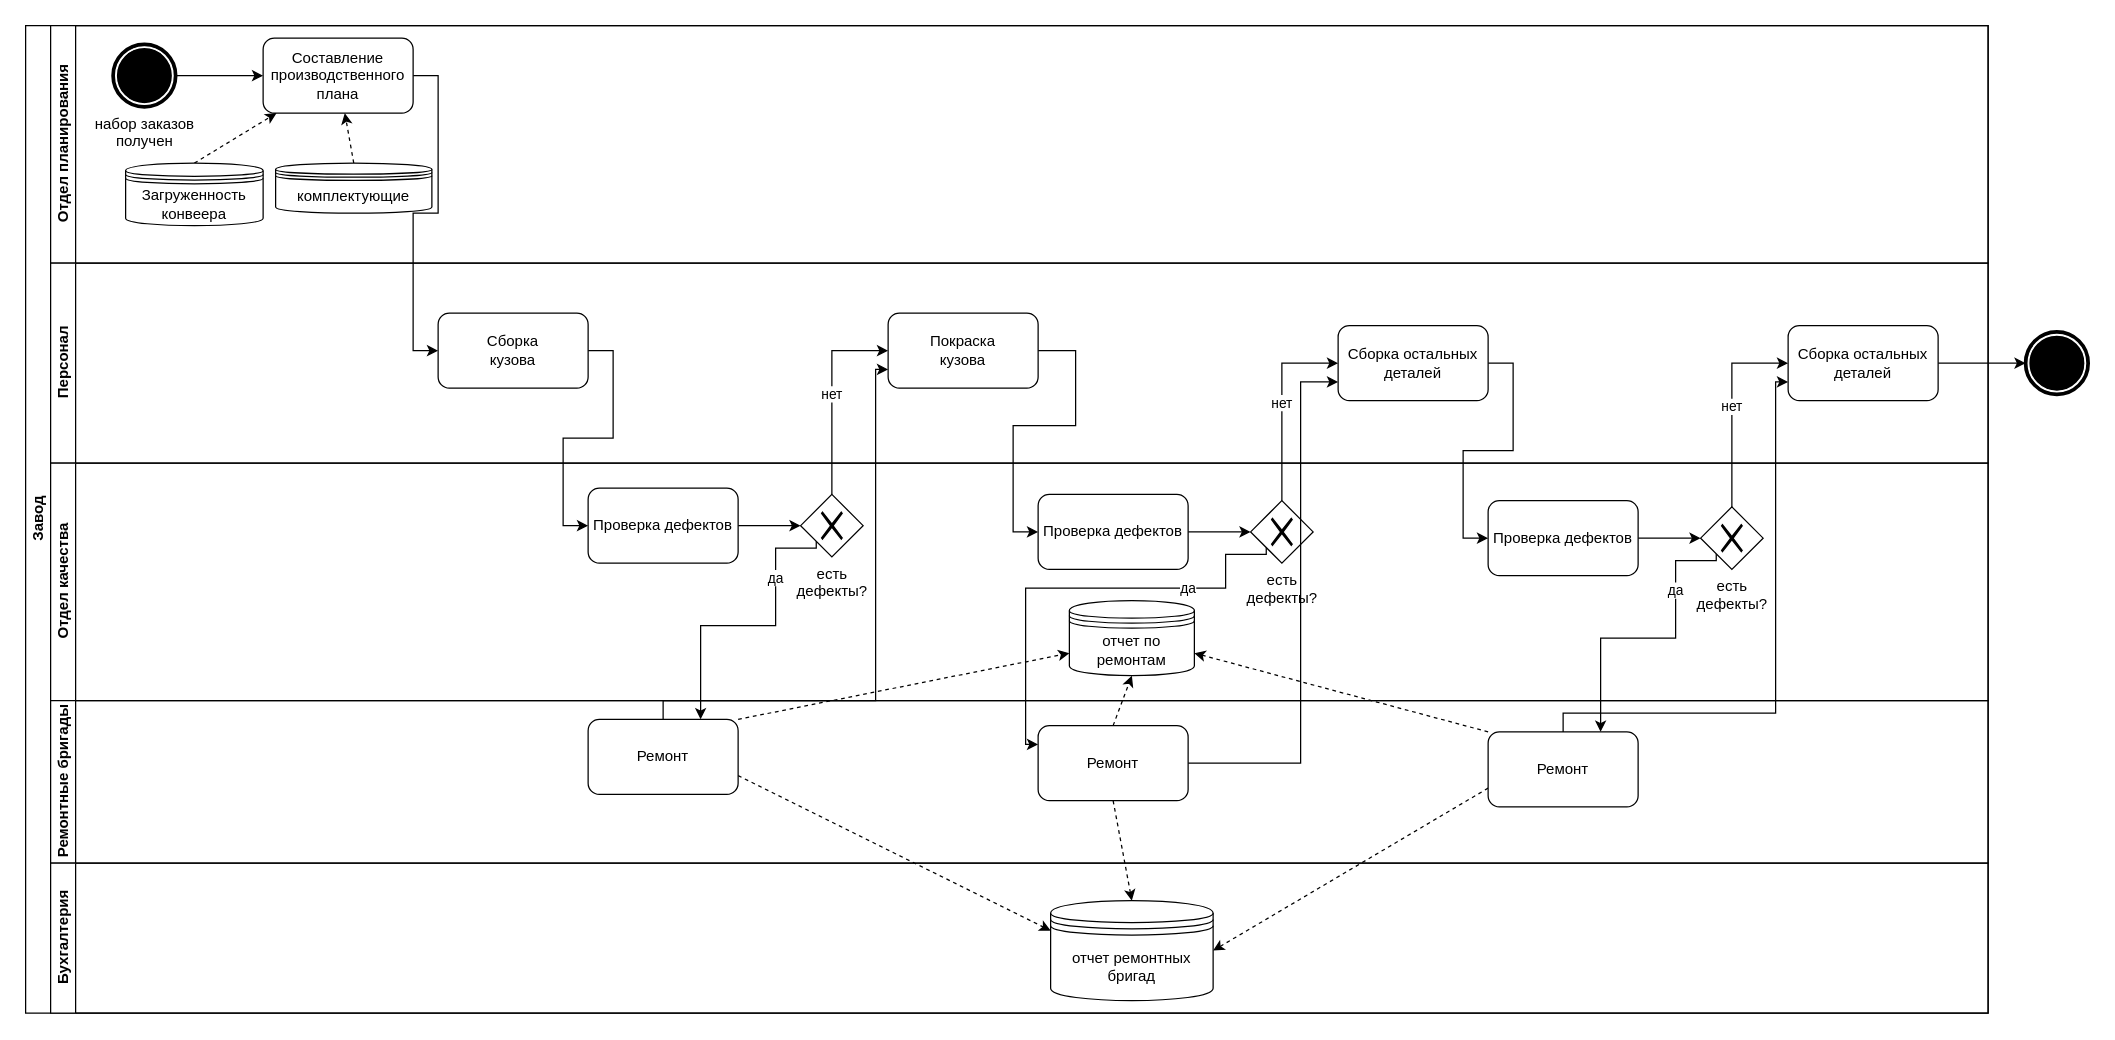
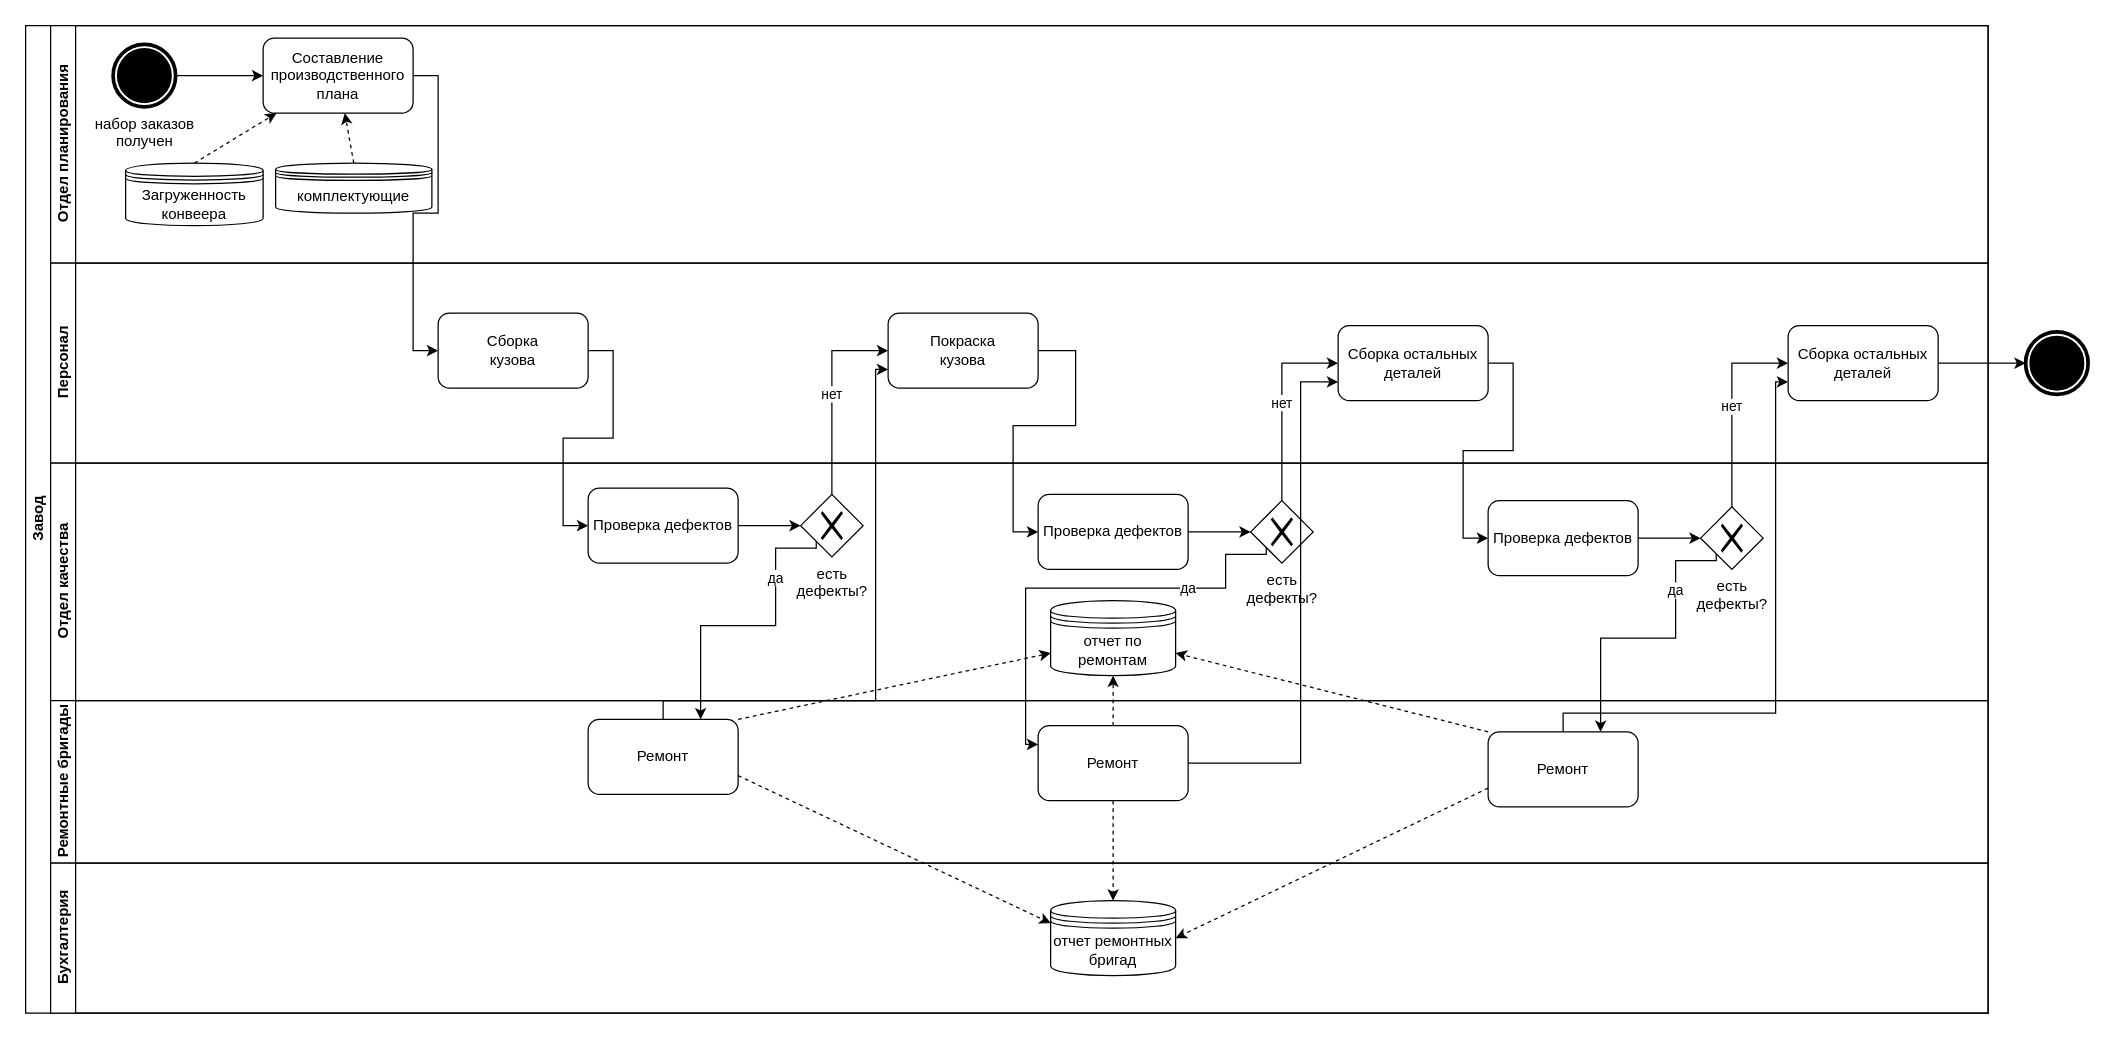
(1132, 638) -> (1113, 638)
(1132, 951) -> (1113, 938)
